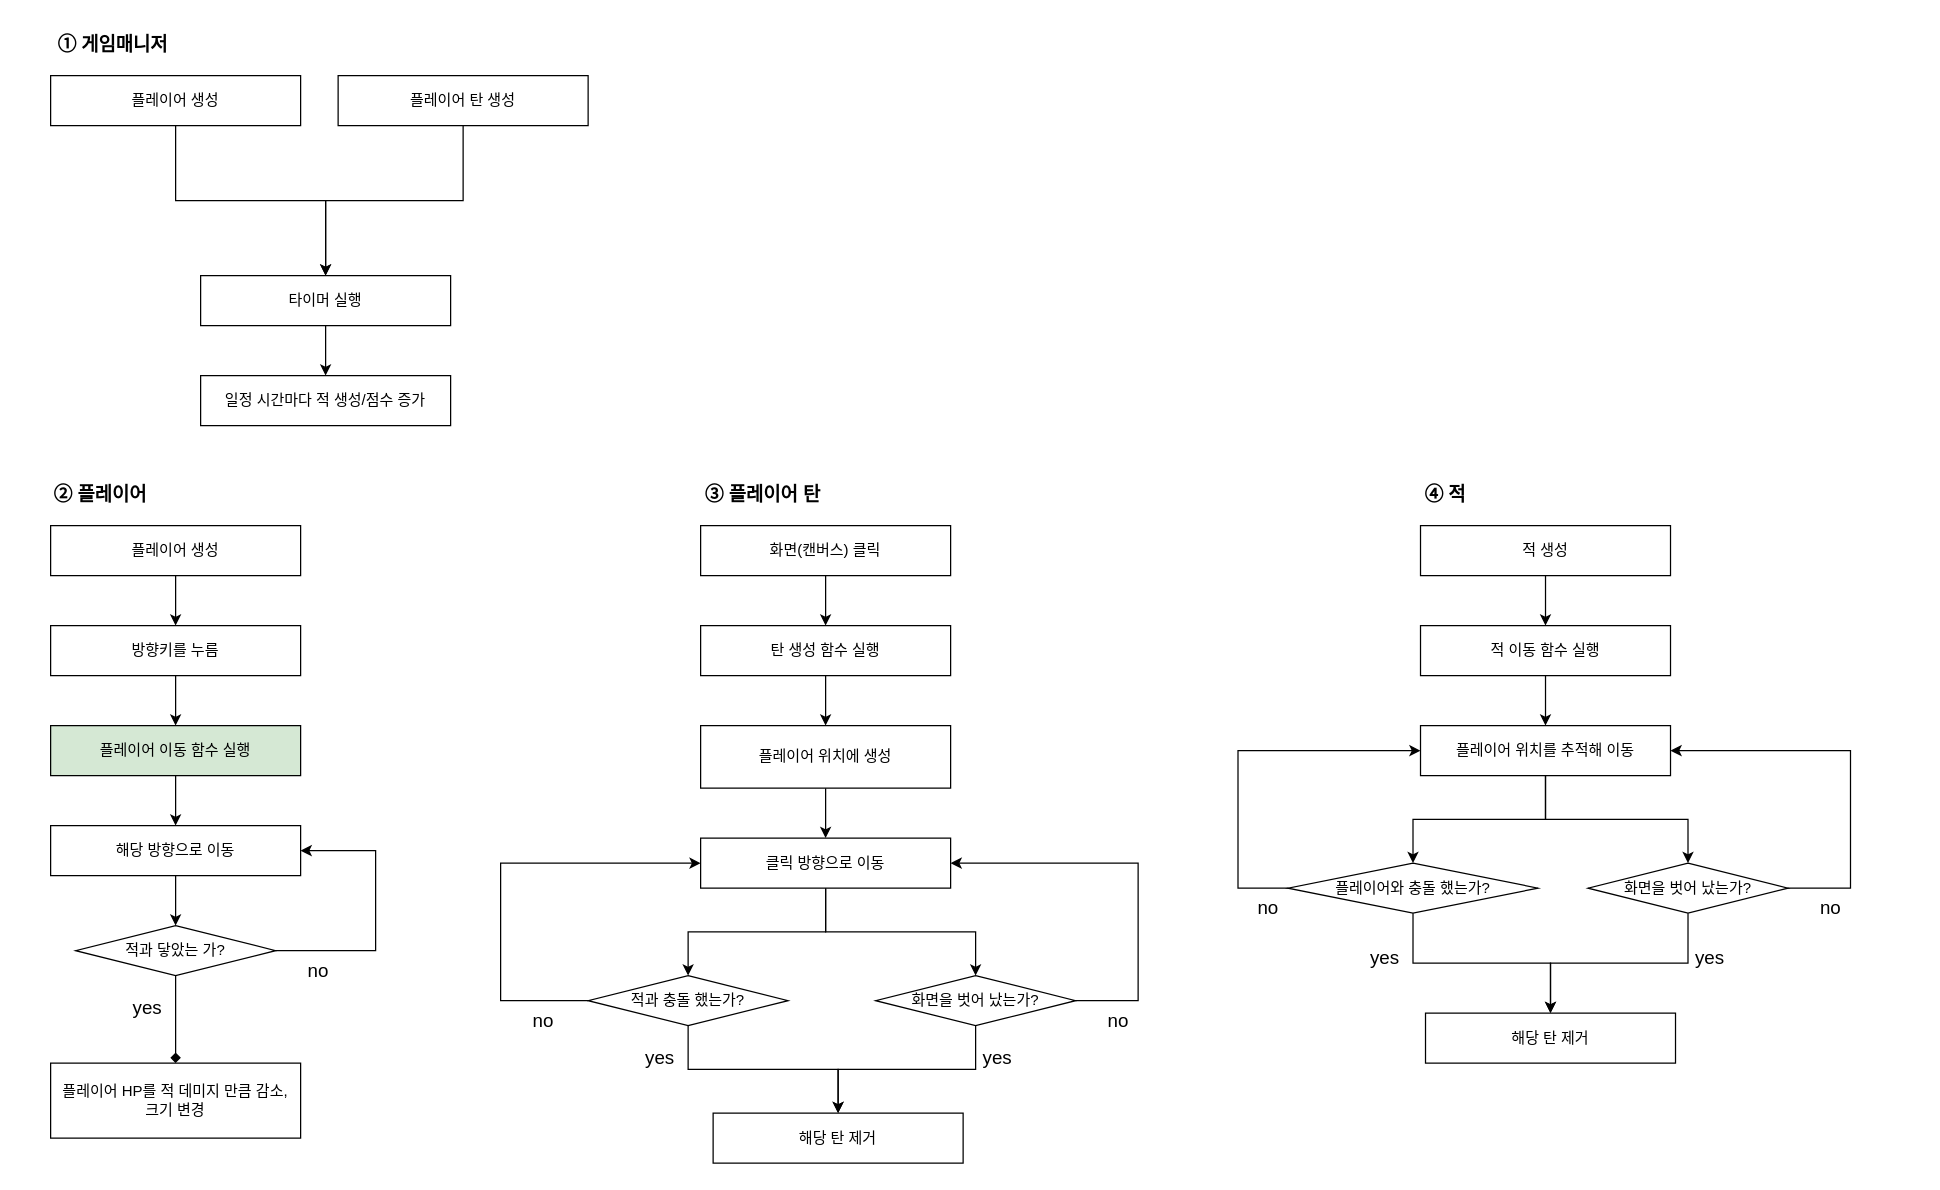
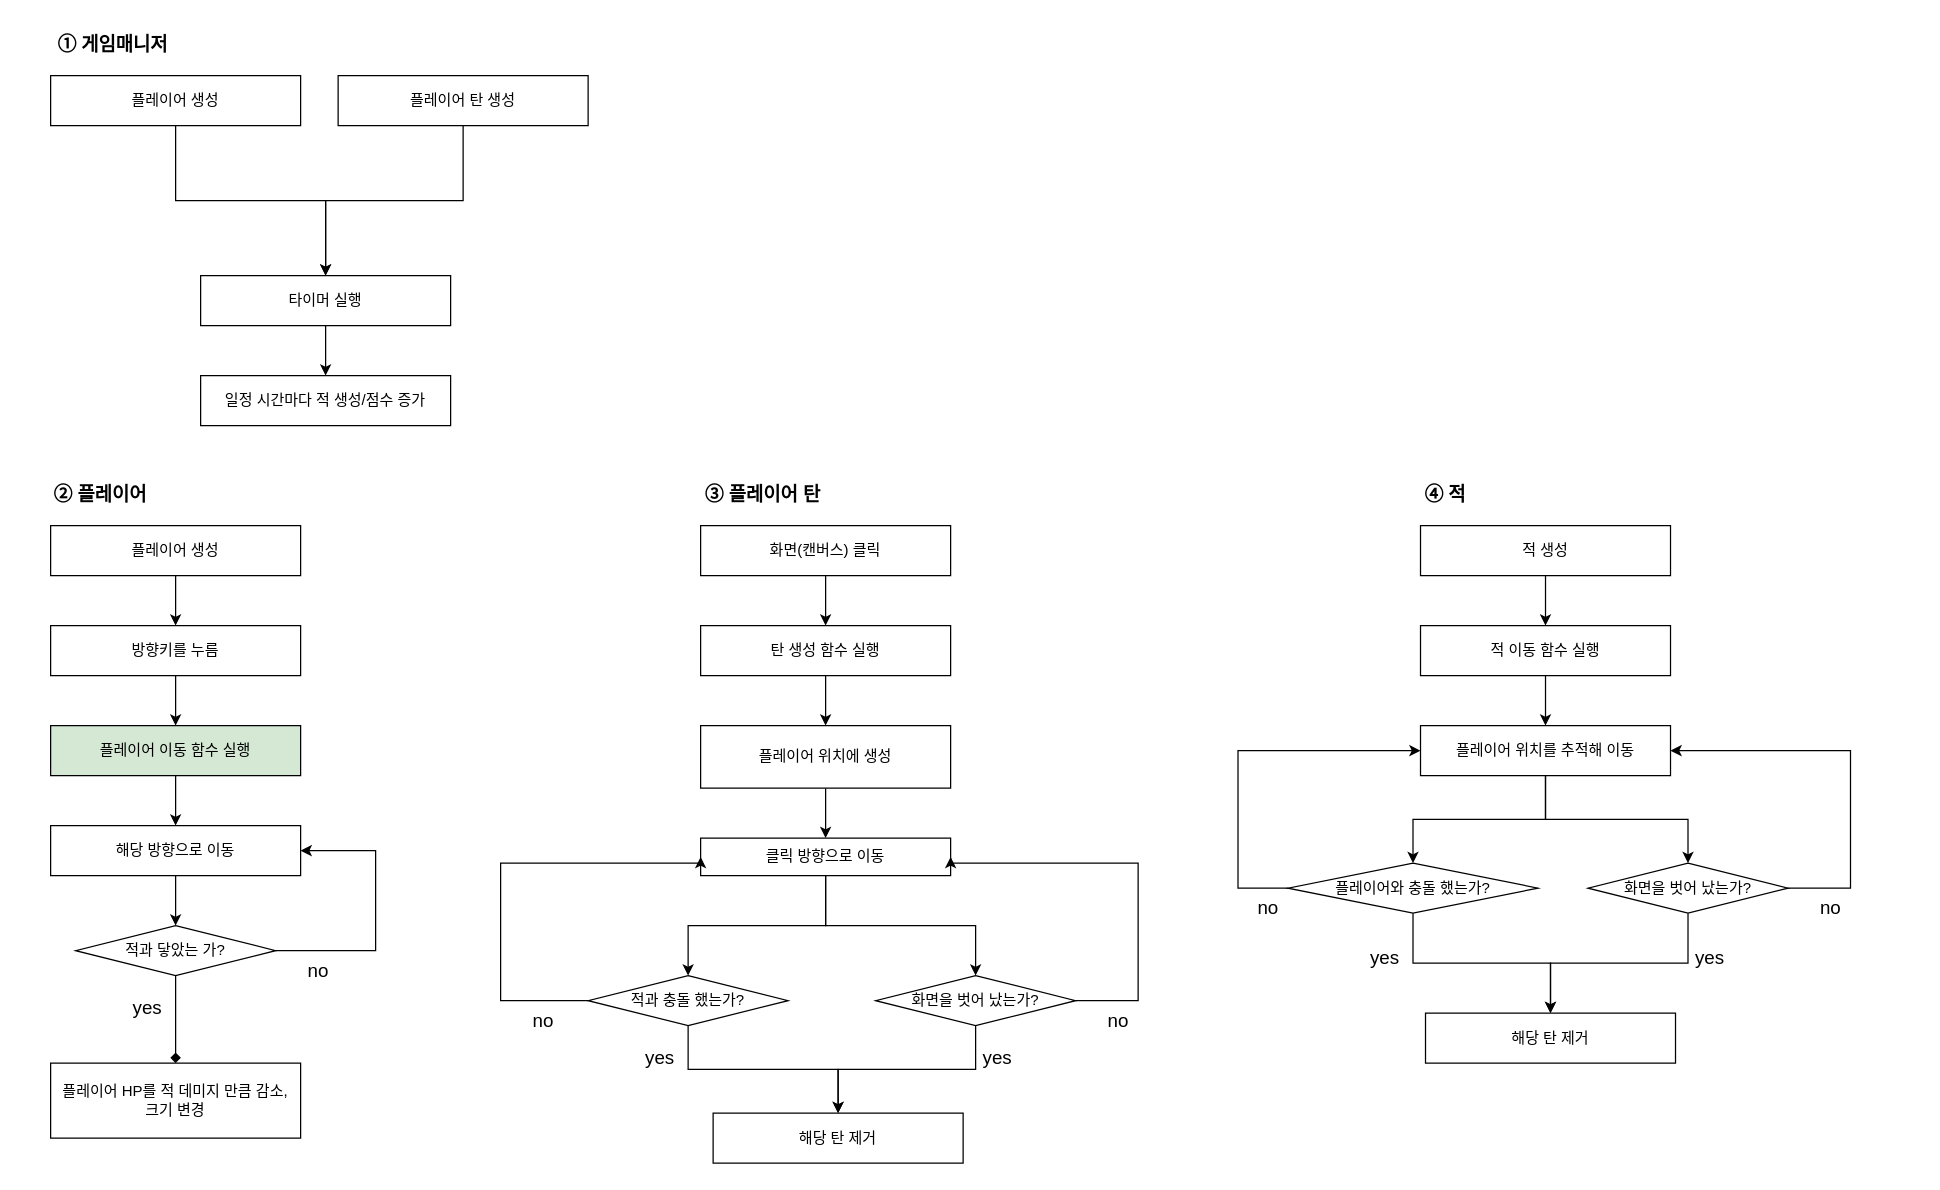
(826, 863) -> (826, 857)
